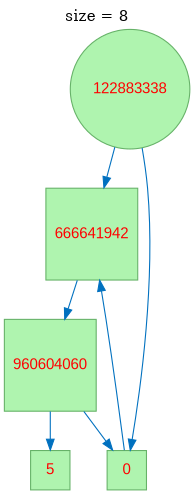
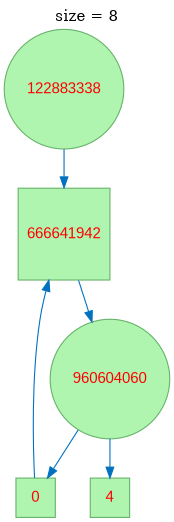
(149, 294) -> none
(50, 365) -> (110, 379)
(50, 470) -> (110, 498)
